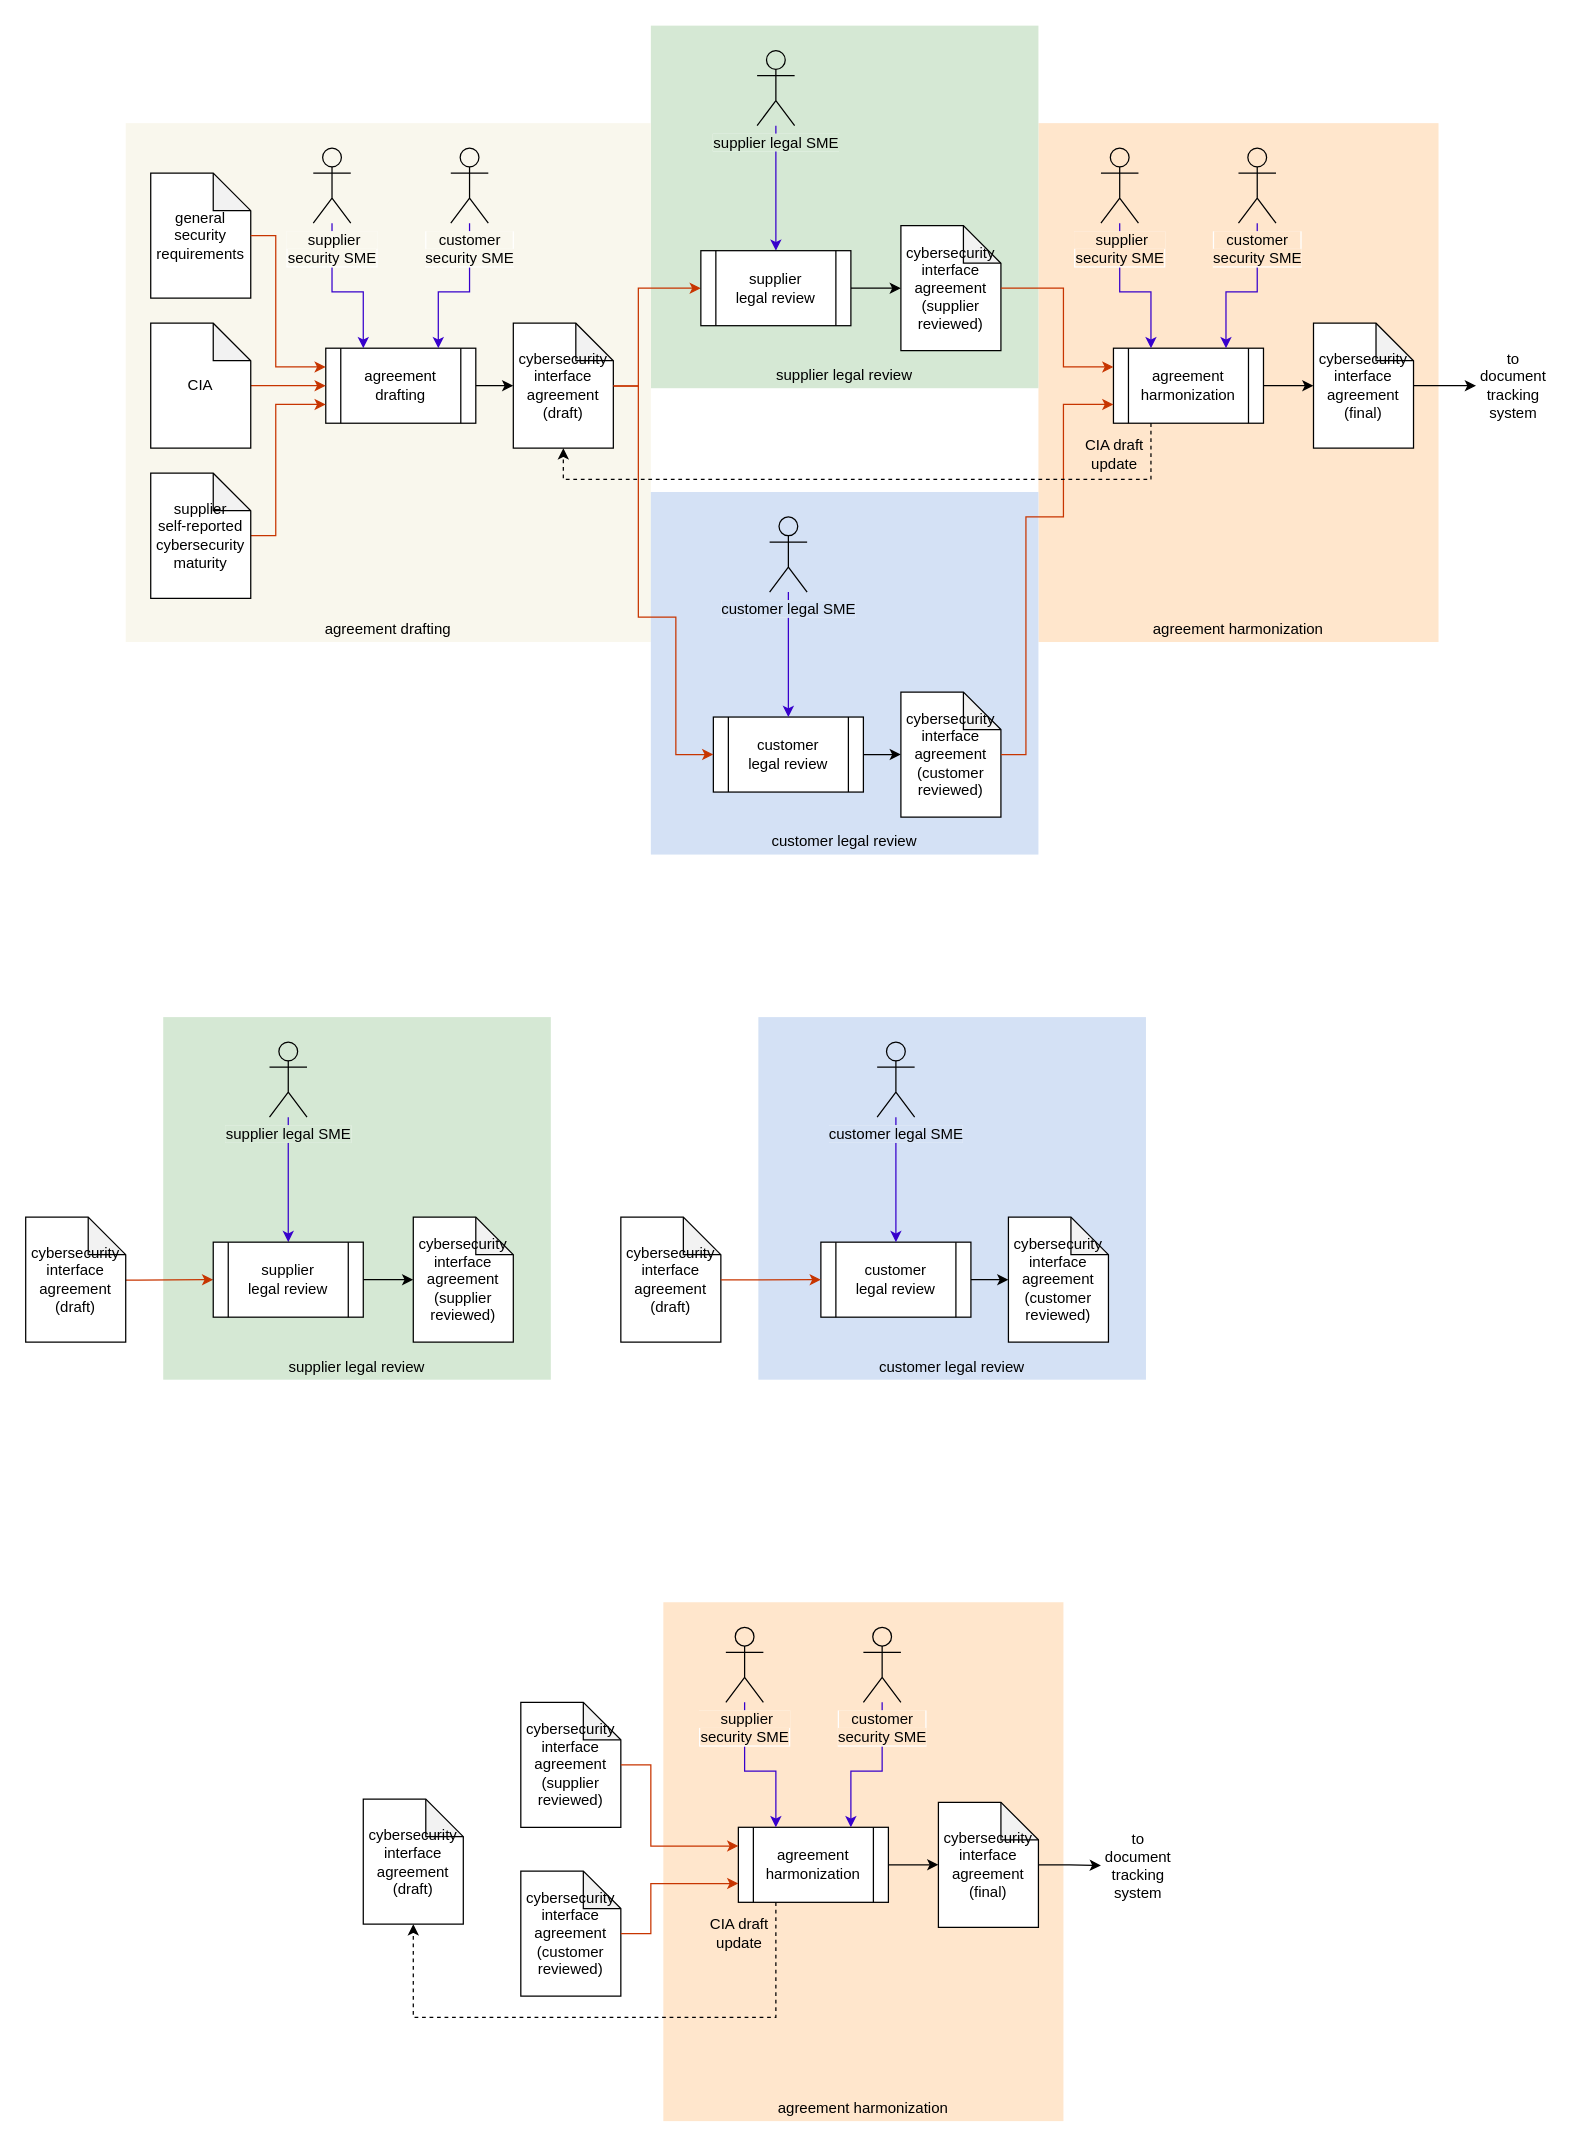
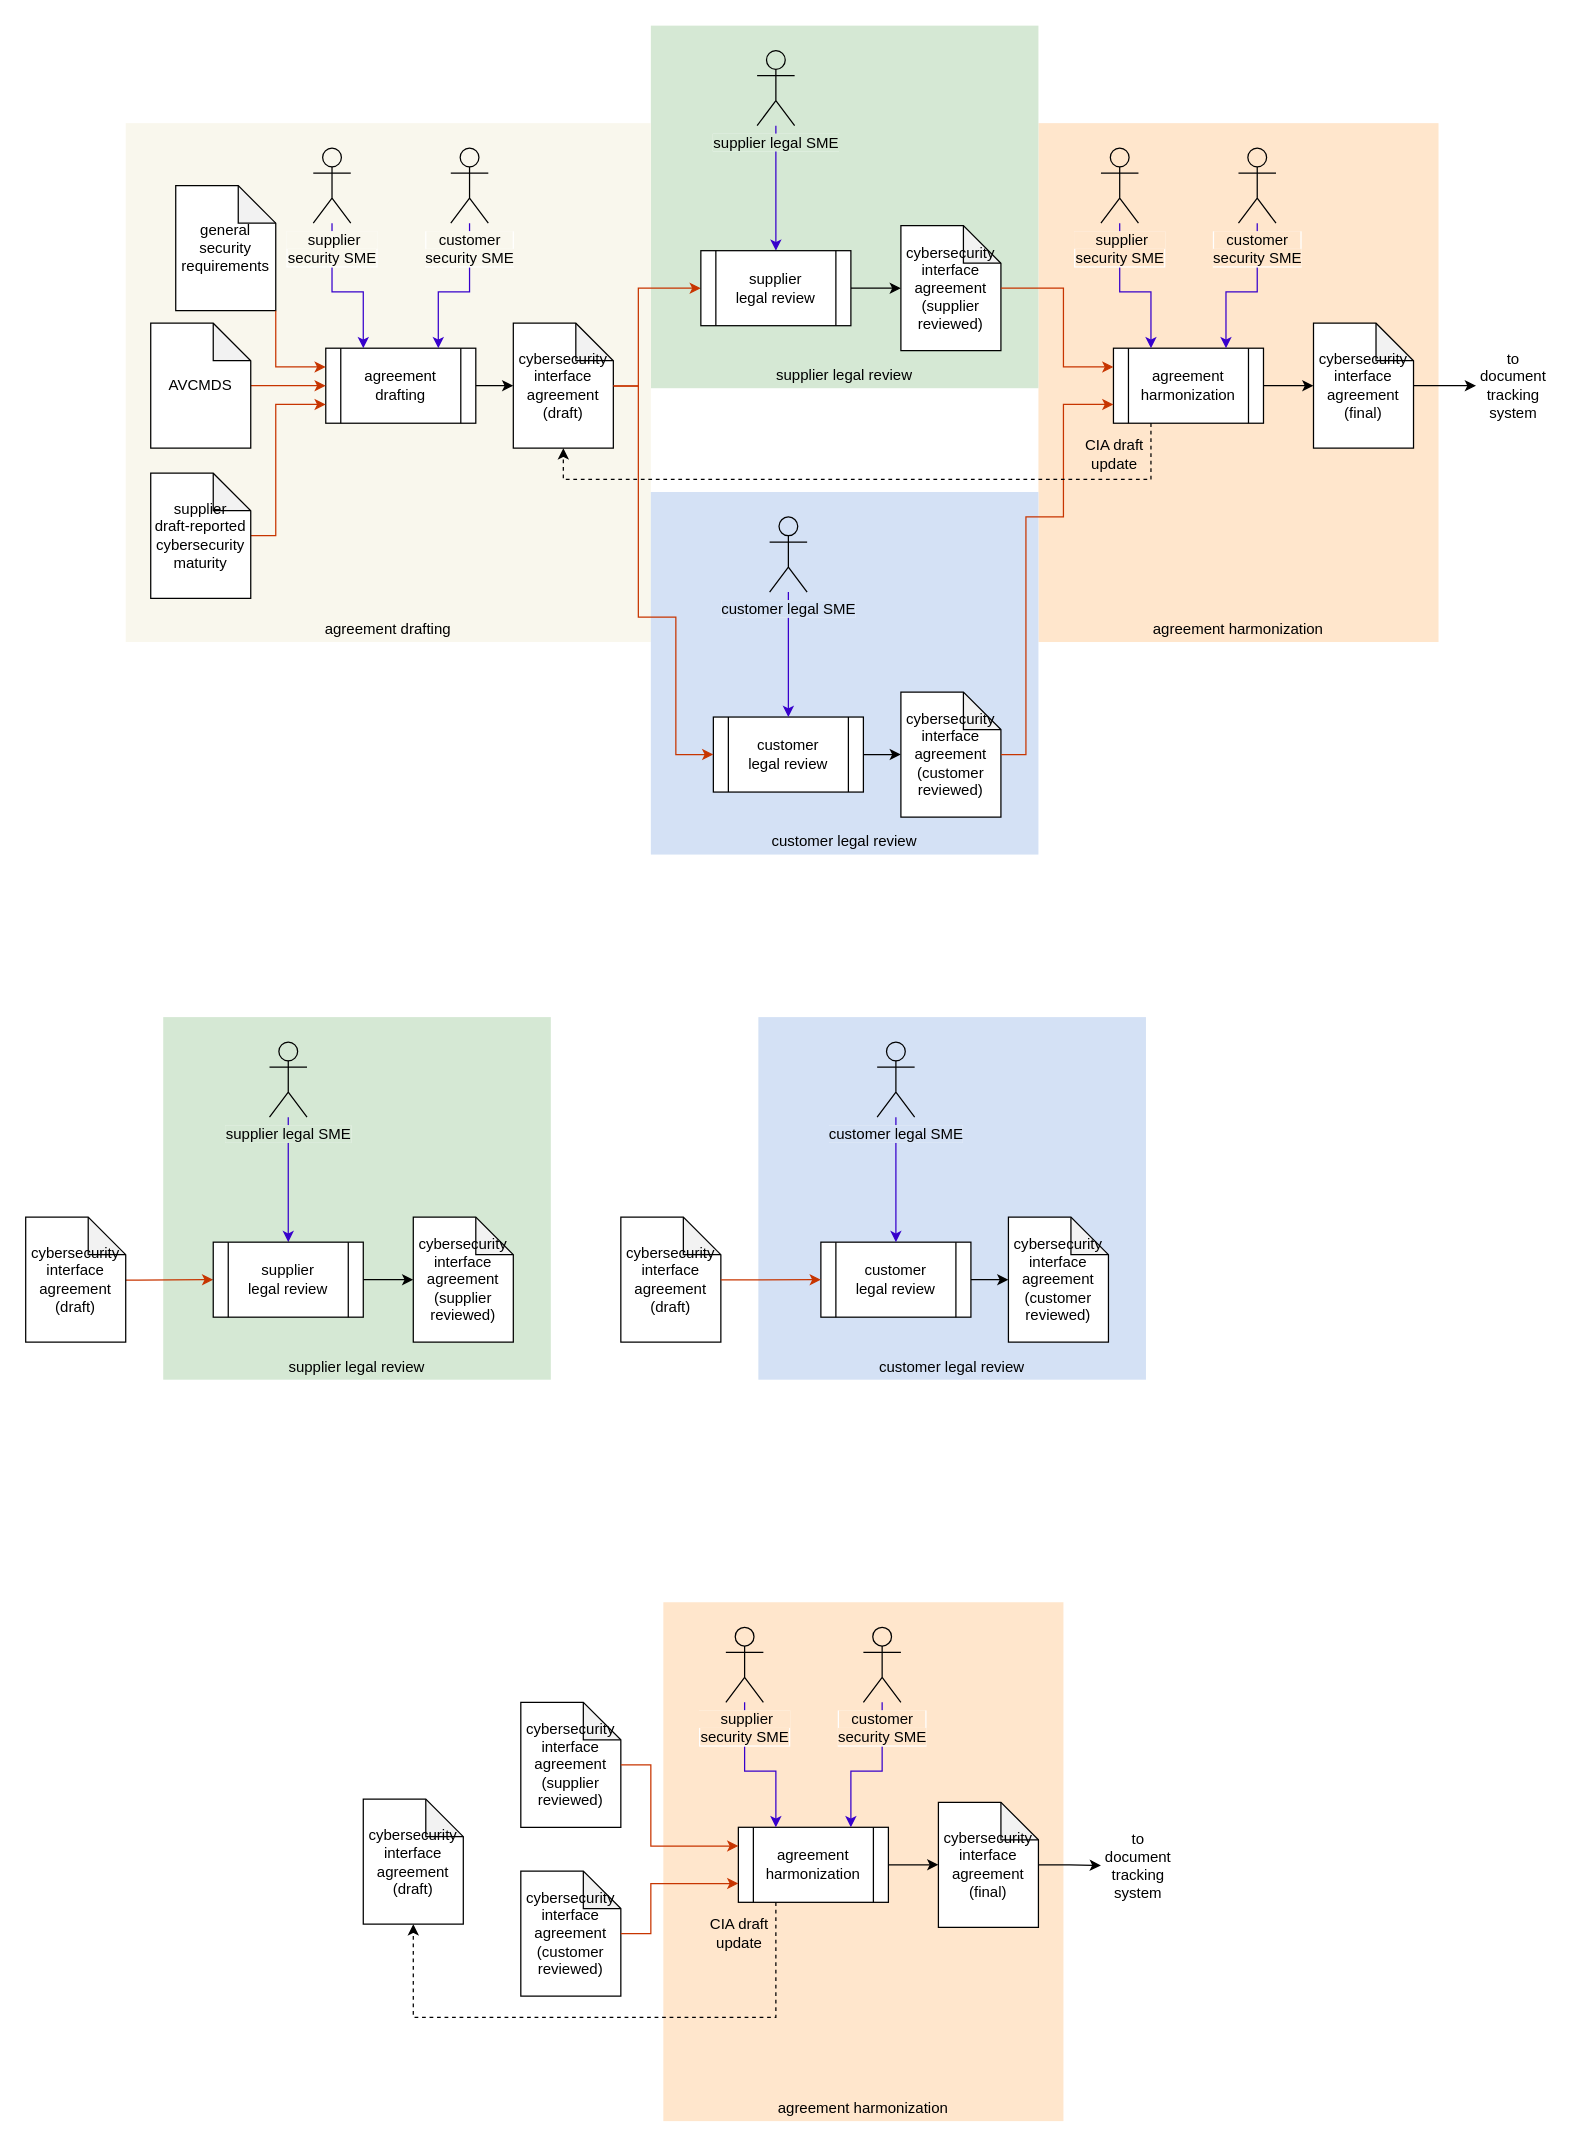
(201, 236) -> (226, 248)
(201, 386) -> (201, 386)
(201, 536) -> (201, 536)
